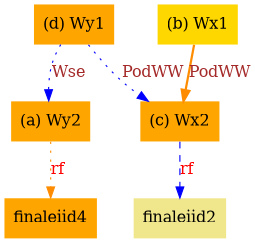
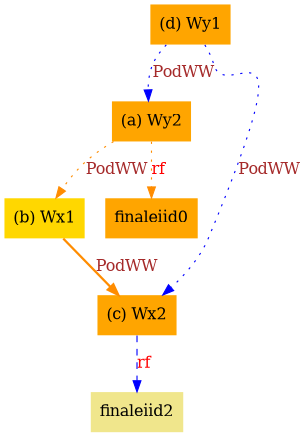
(69, 73) -> (183, 73)
none -> (85, 162)
(51, 218) -> (151, 218)
